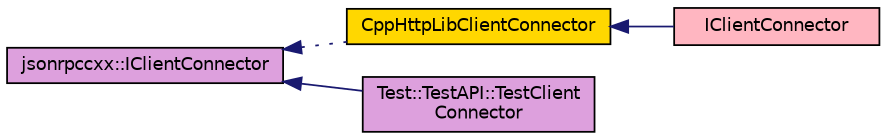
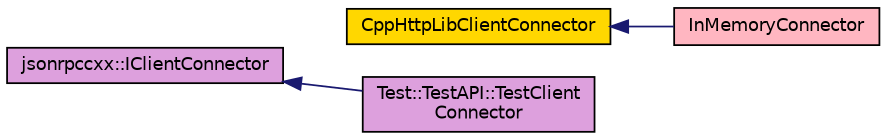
(777, 27) -> (777, 27)
(324, 45) -> none
